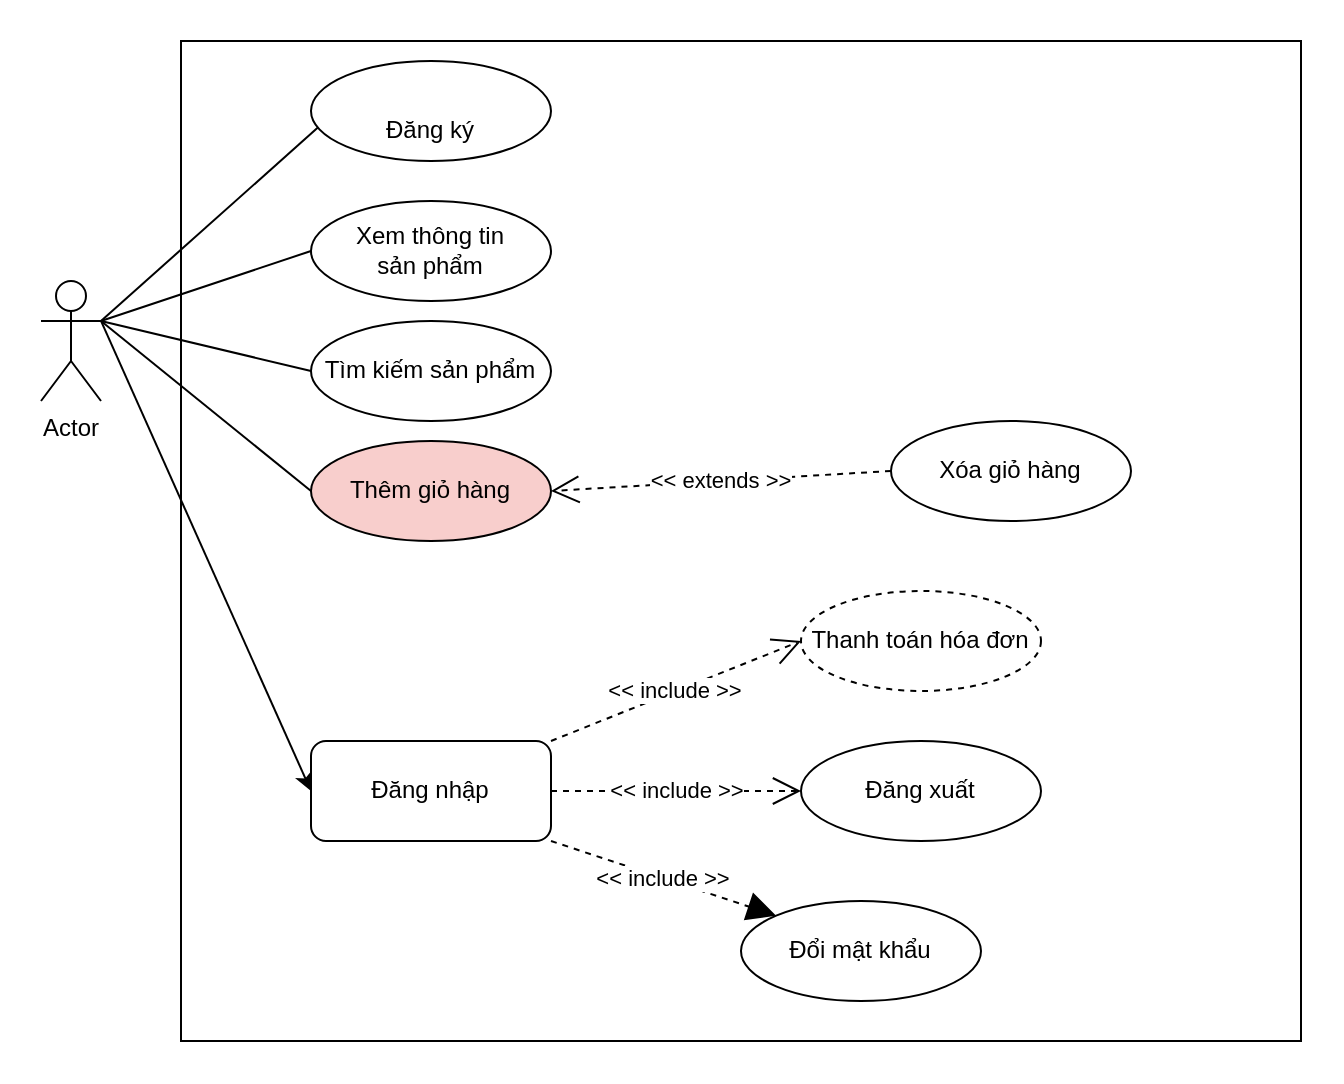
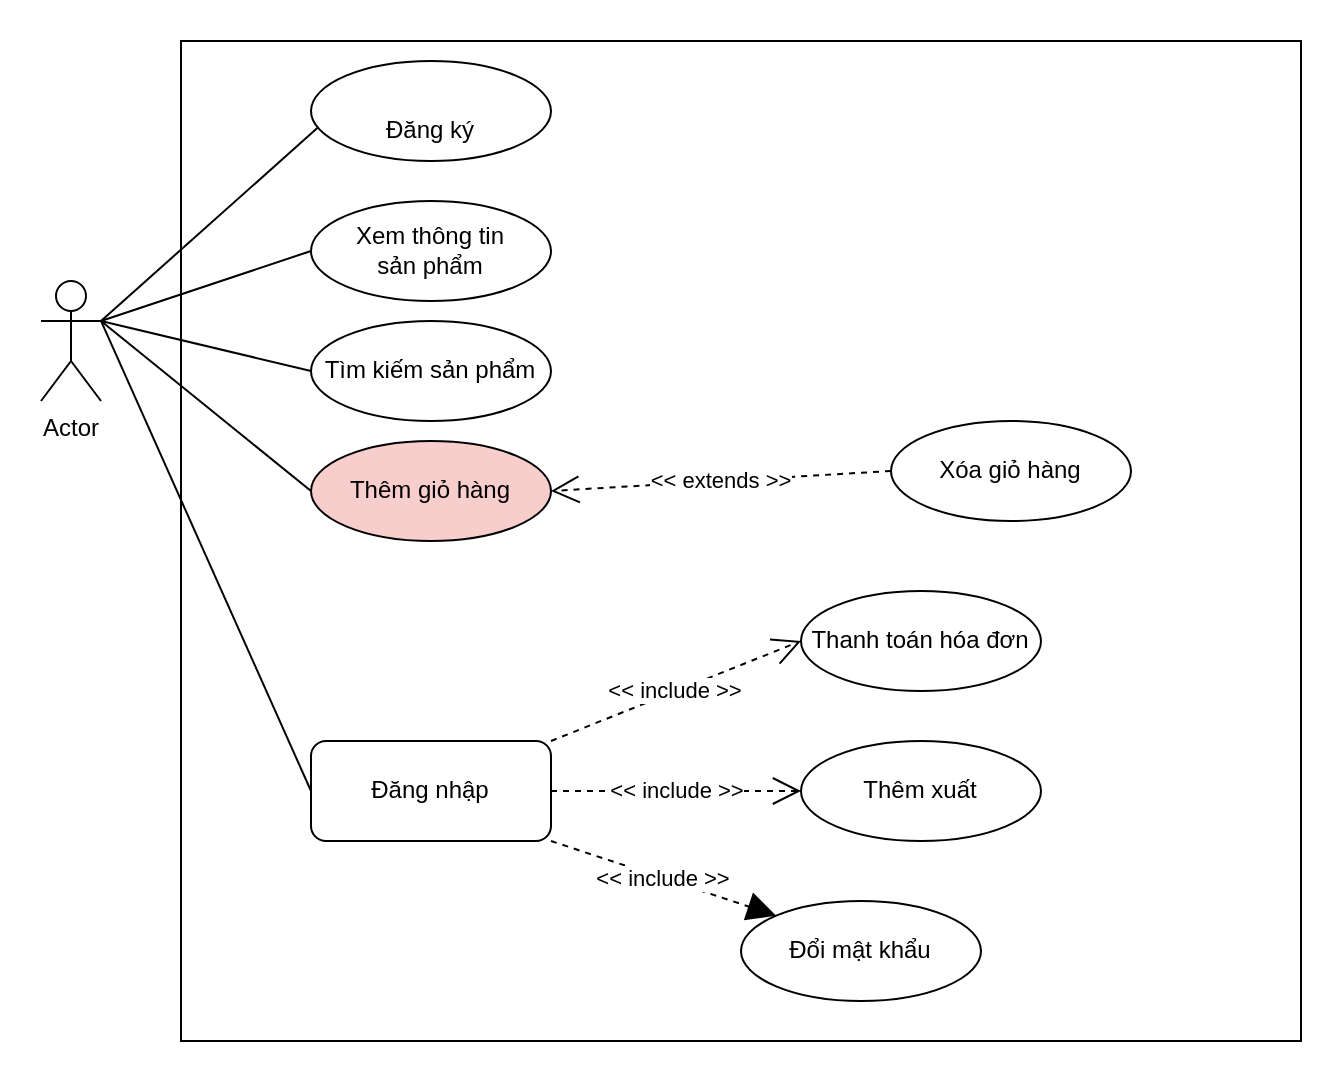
(921, 641) -> (921, 641)
(305, 777) -> (307, 782)
(921, 791) -> (921, 791)
